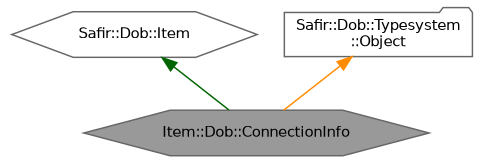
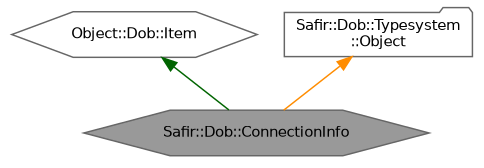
(134, 35) -> (134, 35)
(256, 133) -> (256, 133)
